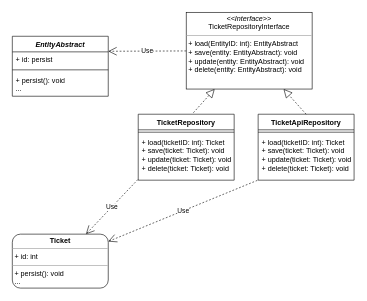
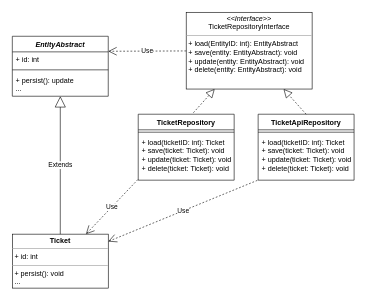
(37, 60) -> (29, 60)
(45, 85) -> (50, 85)
none -> (60, 171)
(60, 261) -> (60, 261)
